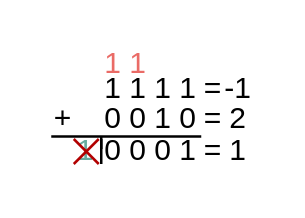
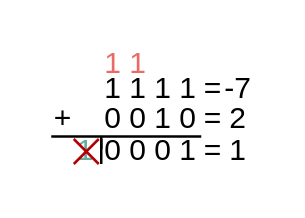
(239, 89) -> (239, 89)
